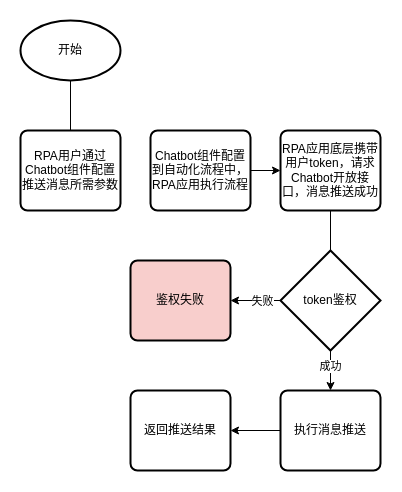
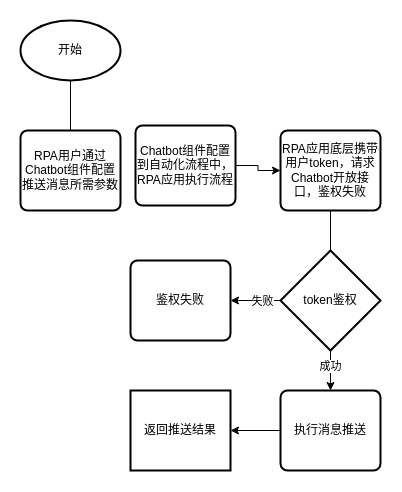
(201, 171) -> (186, 166)
(331, 171) -> (331, 171)
(181, 301) -> (181, 301)
(181, 431) -> (181, 431)
